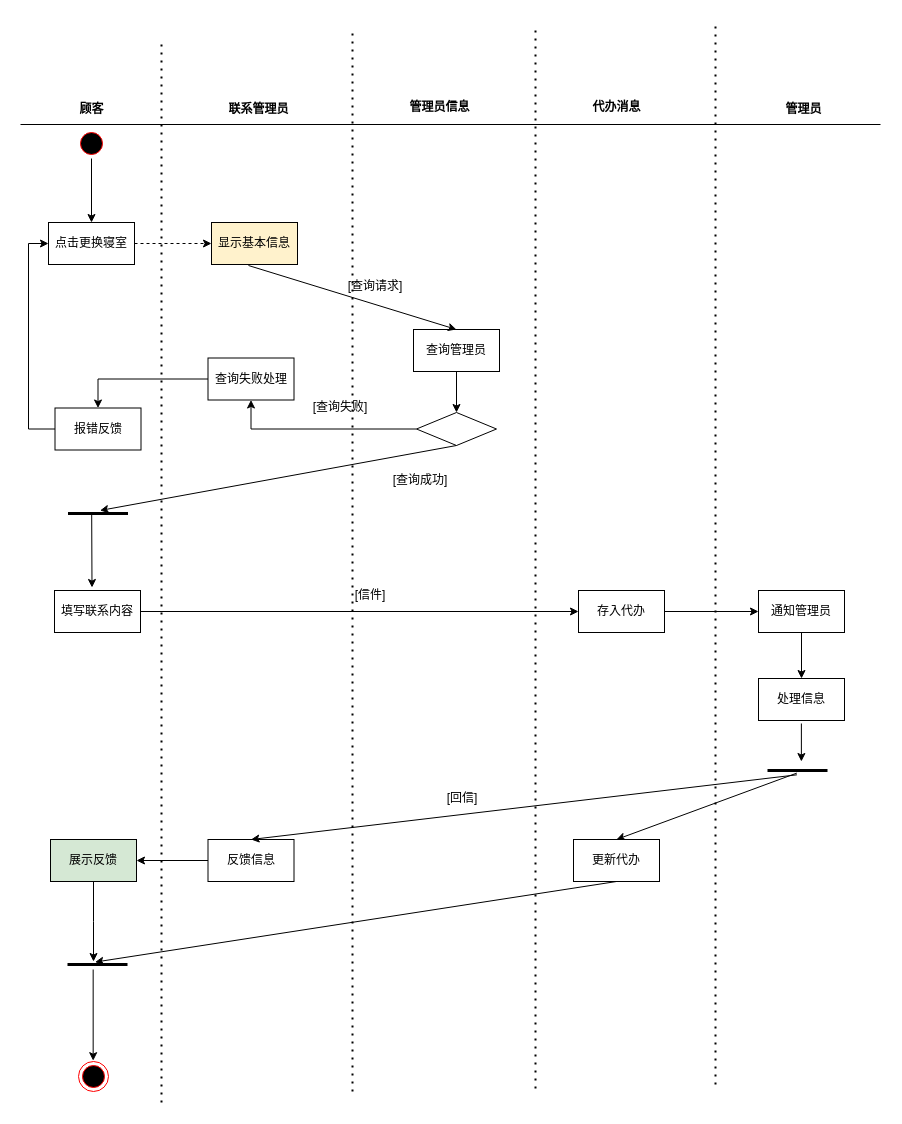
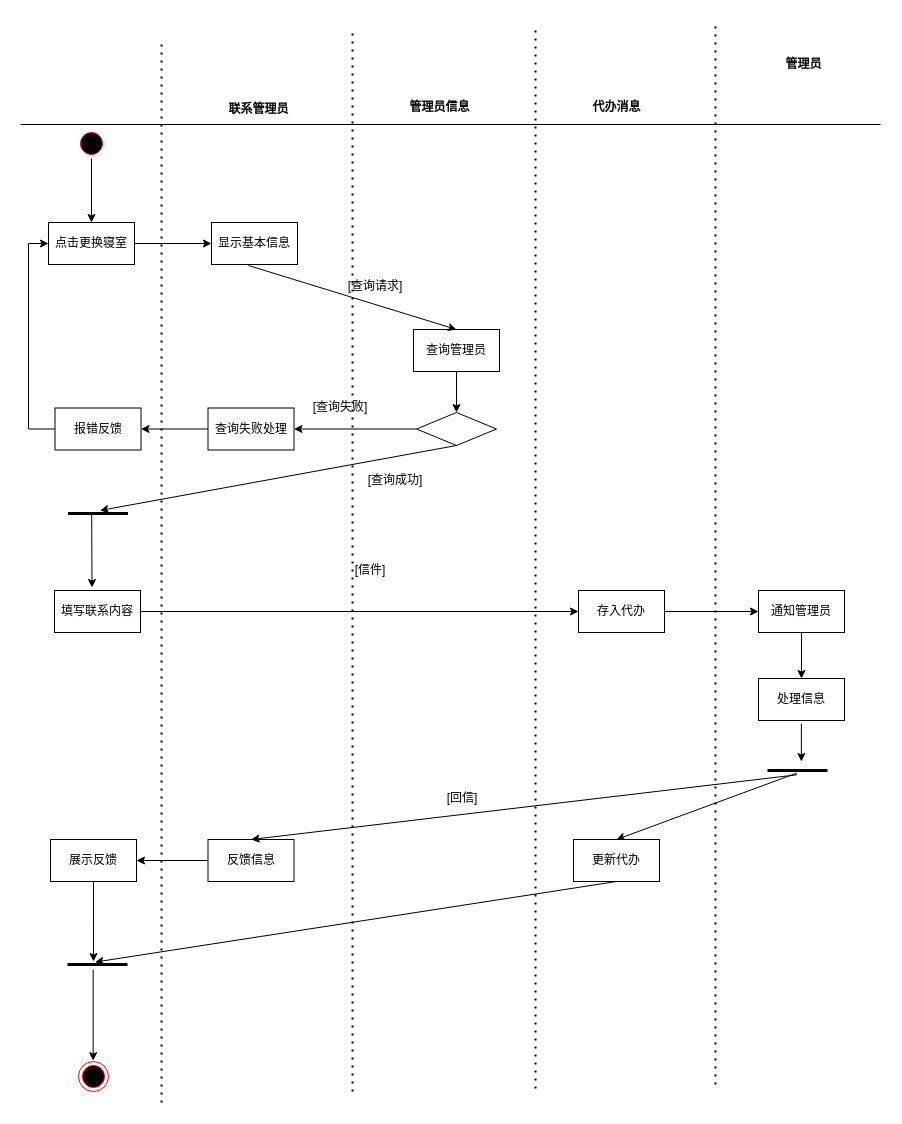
(92, 110) -> none
(804, 110) -> (804, 65)
(170, 244) -> (170, 244)
(255, 244) -> (255, 244)
(251, 379) -> (251, 429)
(421, 481) -> (396, 481)
(371, 596) -> (371, 571)
(94, 861) -> (94, 861)
